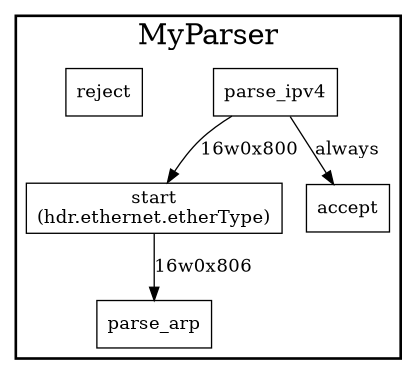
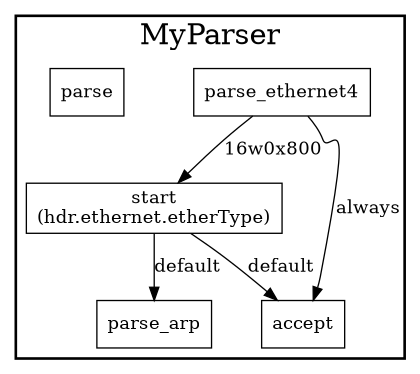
(104, 92) -> (87, 92)
(275, 92) -> (282, 92)
none -> (230, 261)
(204, 267) -> (188, 267)
